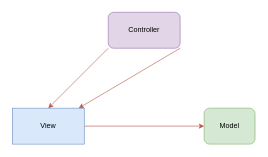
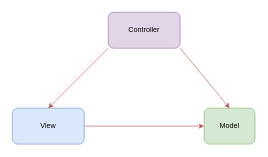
(130, 78) -> (204, 77)
(48, 126) -> (48, 126)
